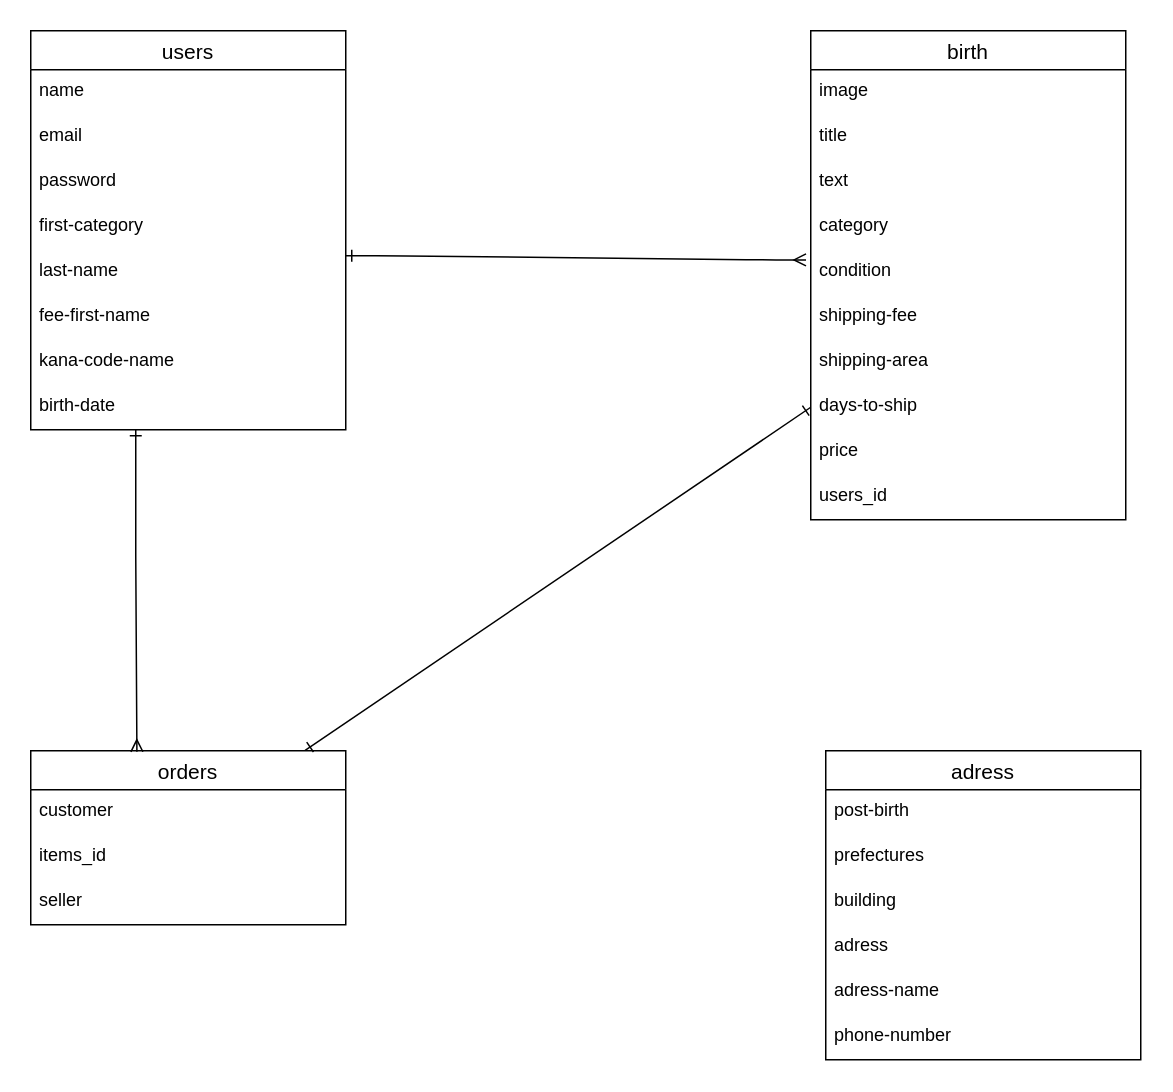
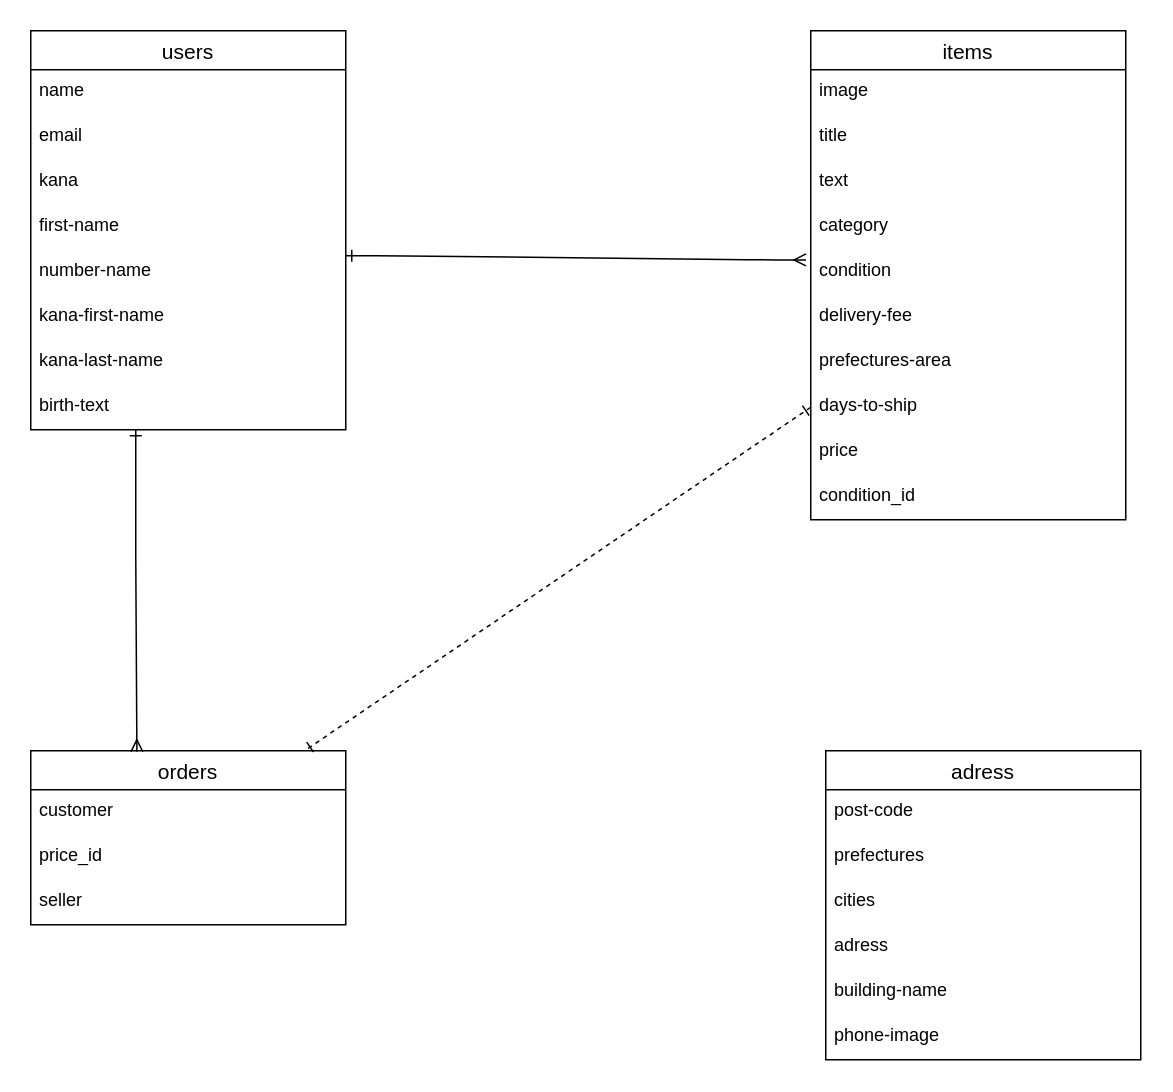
(968, 52) -> (968, 52)
(79, 180) -> (59, 180)
(107, 225) -> (87, 225)
(82, 270) -> (94, 270)
(107, 315) -> (112, 315)
(875, 315) -> (875, 315)
(110, 360) -> (107, 360)
(880, 360) -> (900, 360)
(87, 405) -> (87, 405)
(857, 495) -> (872, 495)
(556, 580) -> (556, 580)
(882, 810) -> (879, 810)
(75, 855) -> (75, 855)
(867, 900) -> (860, 900)
(889, 990) -> (893, 990)
(894, 1035) -> (887, 1035)
